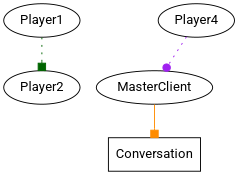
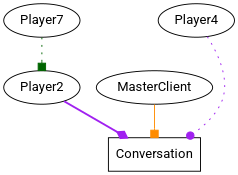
(42, 20) -> (42, 20)
(178, 51) -> (224, 89)
none -> (91, 117)
